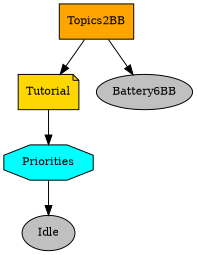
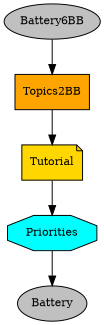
(118, 53) -> (52, 52)
(49, 233) -> (52, 304)
